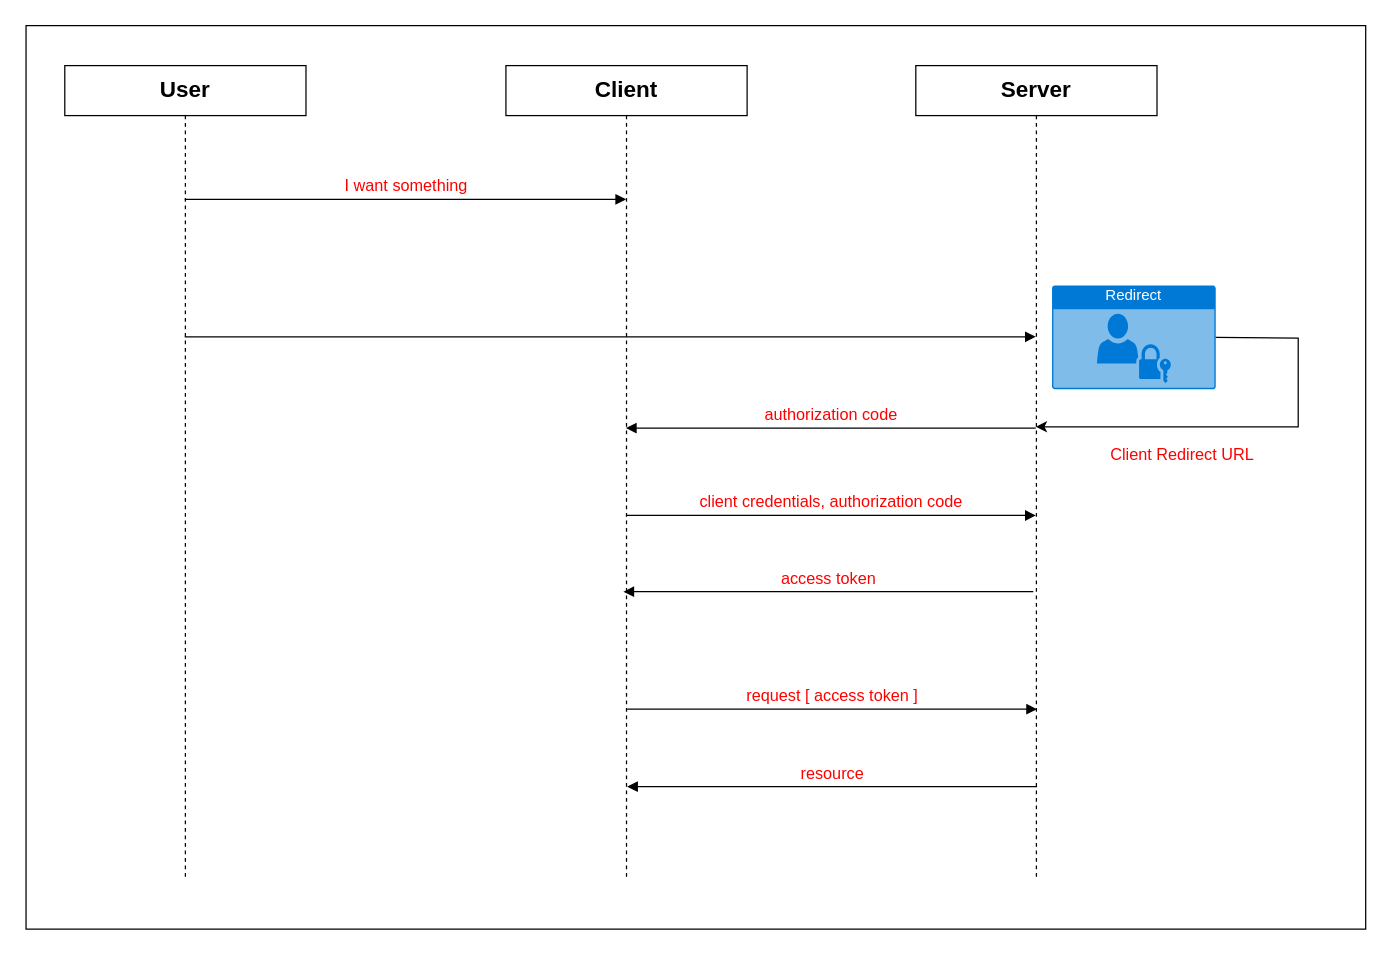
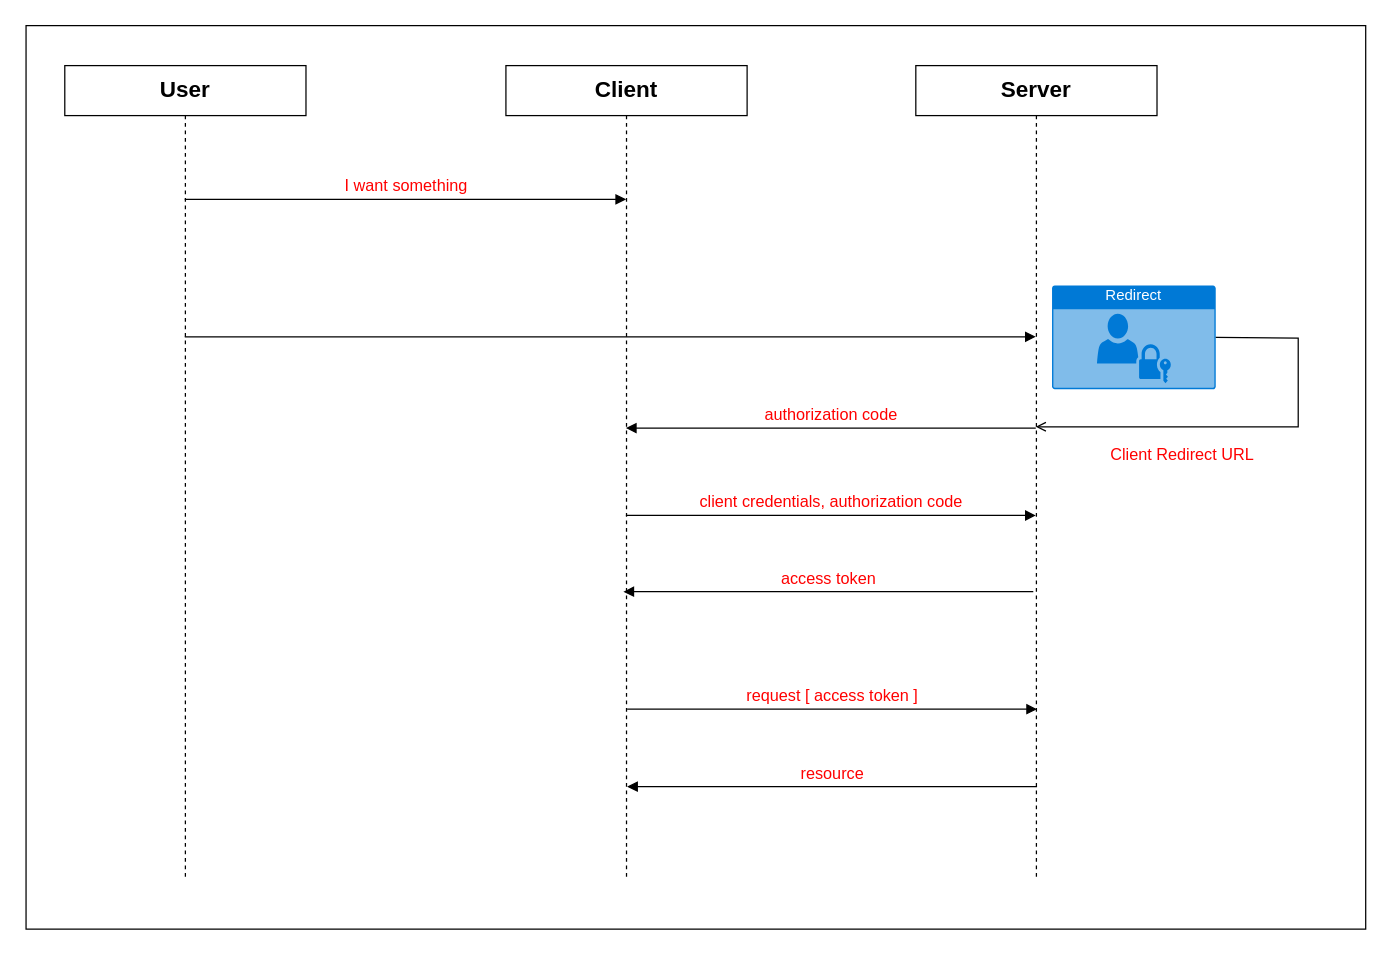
(1046, 427) -> (1043, 427)
